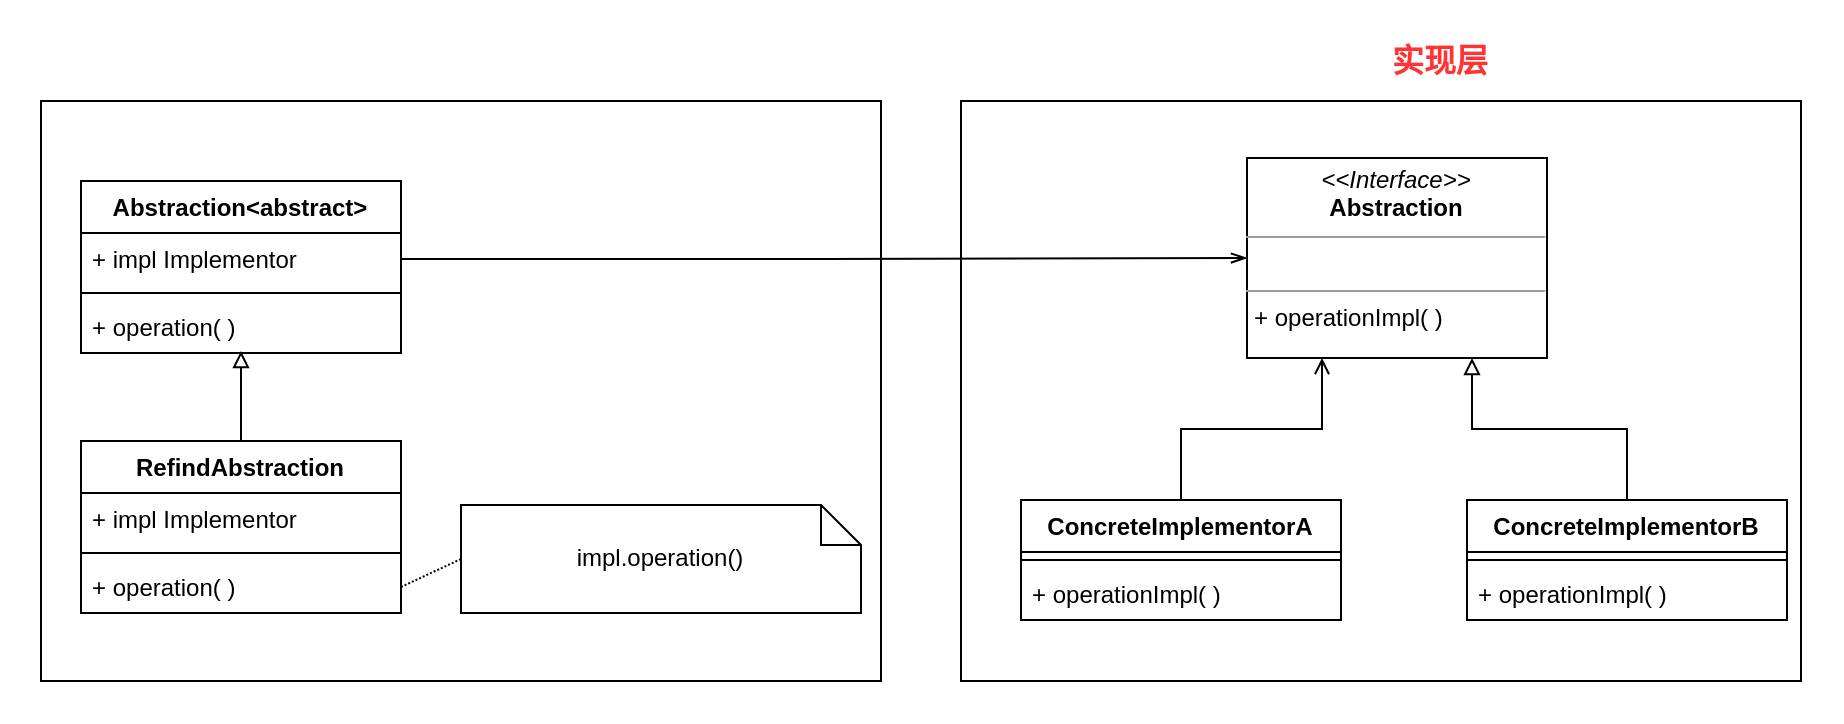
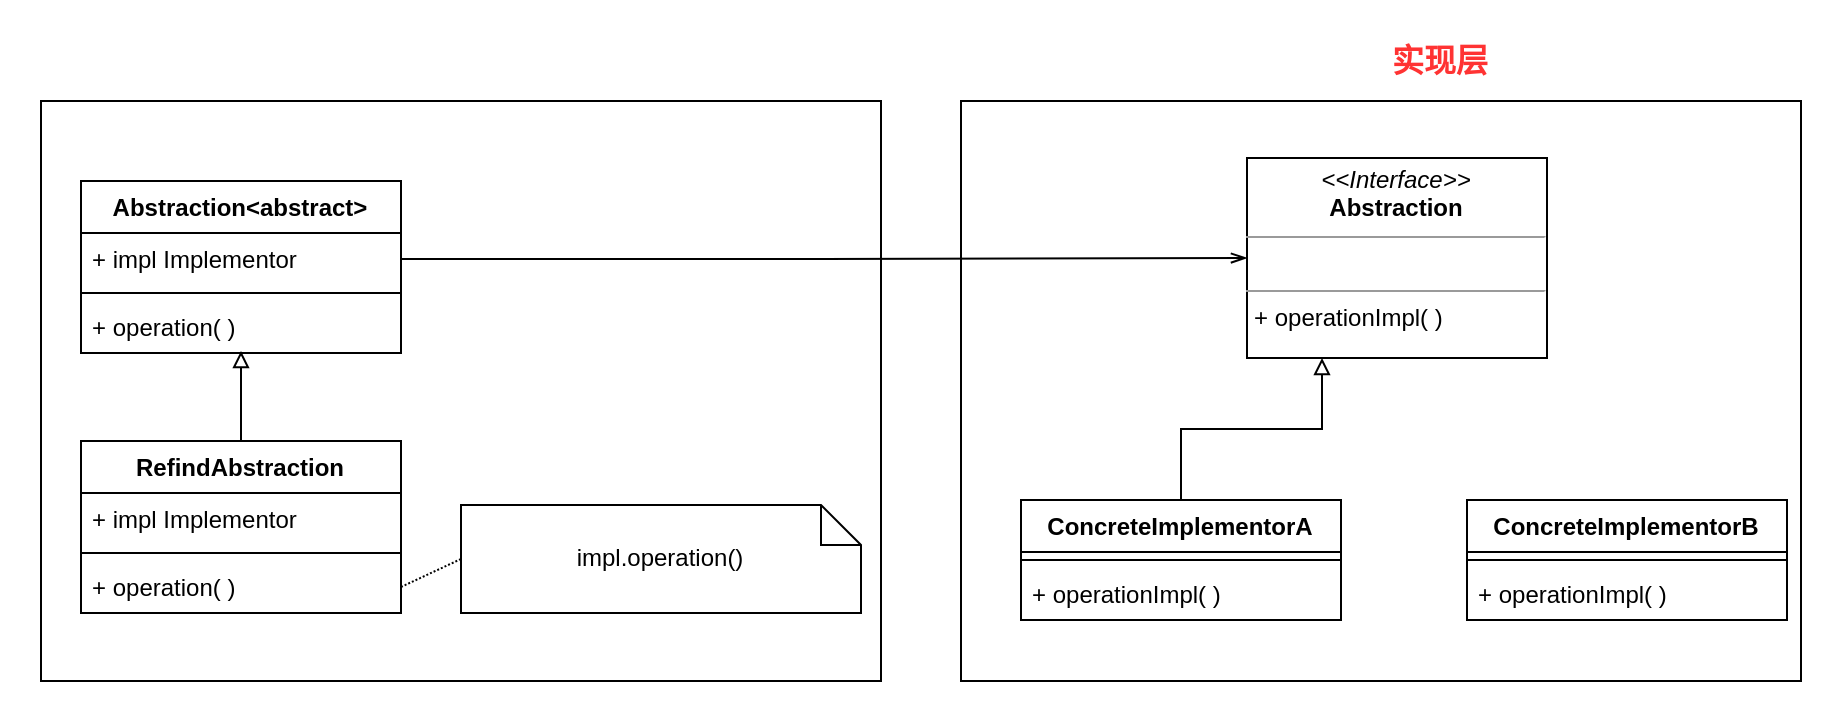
(1322, 370) -> (1322, 375)
(1558, 429) -> none
